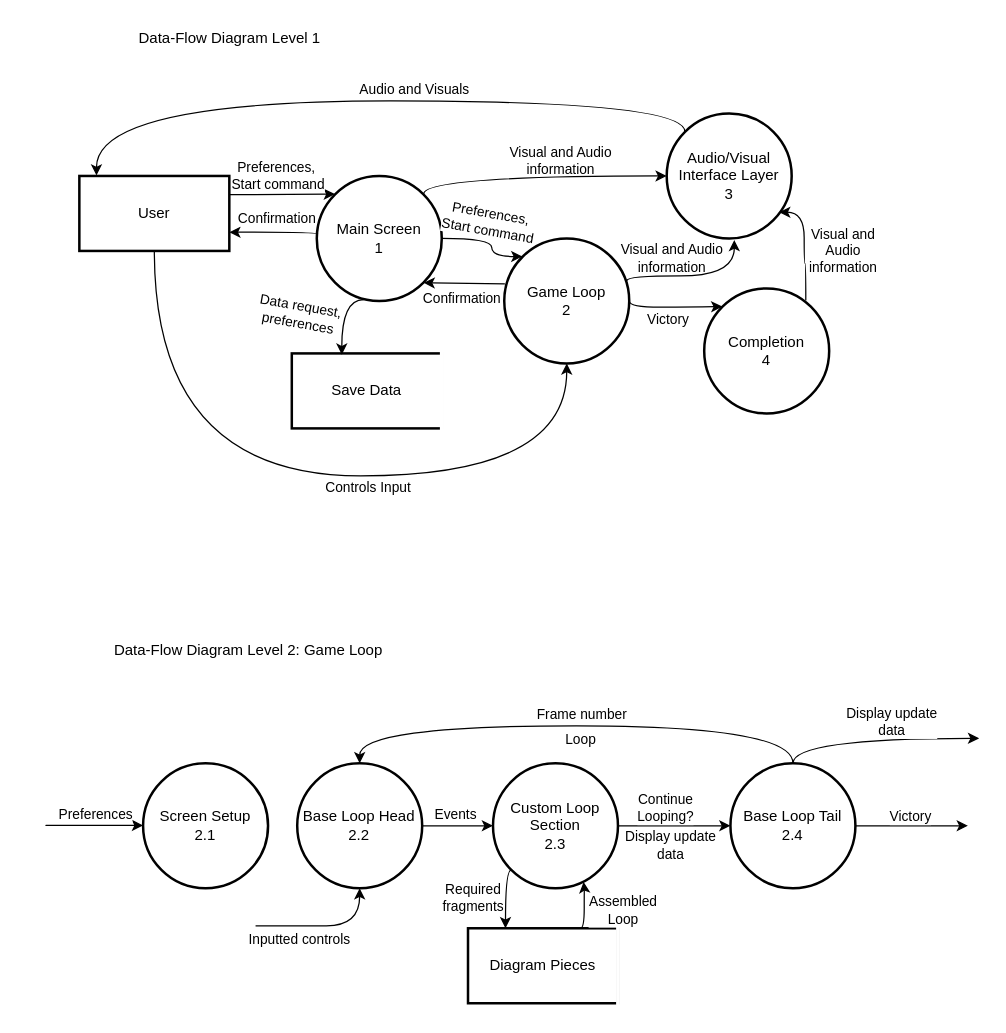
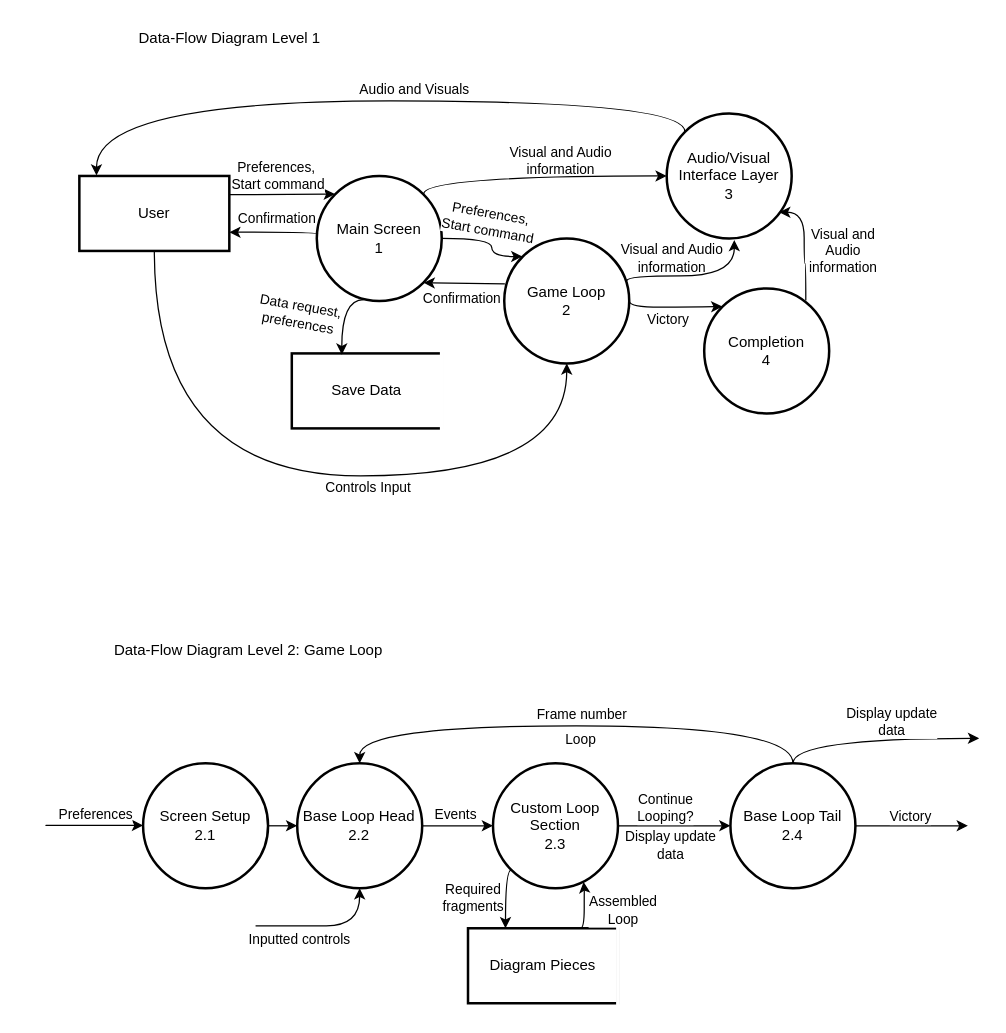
none -> (279, 826)
